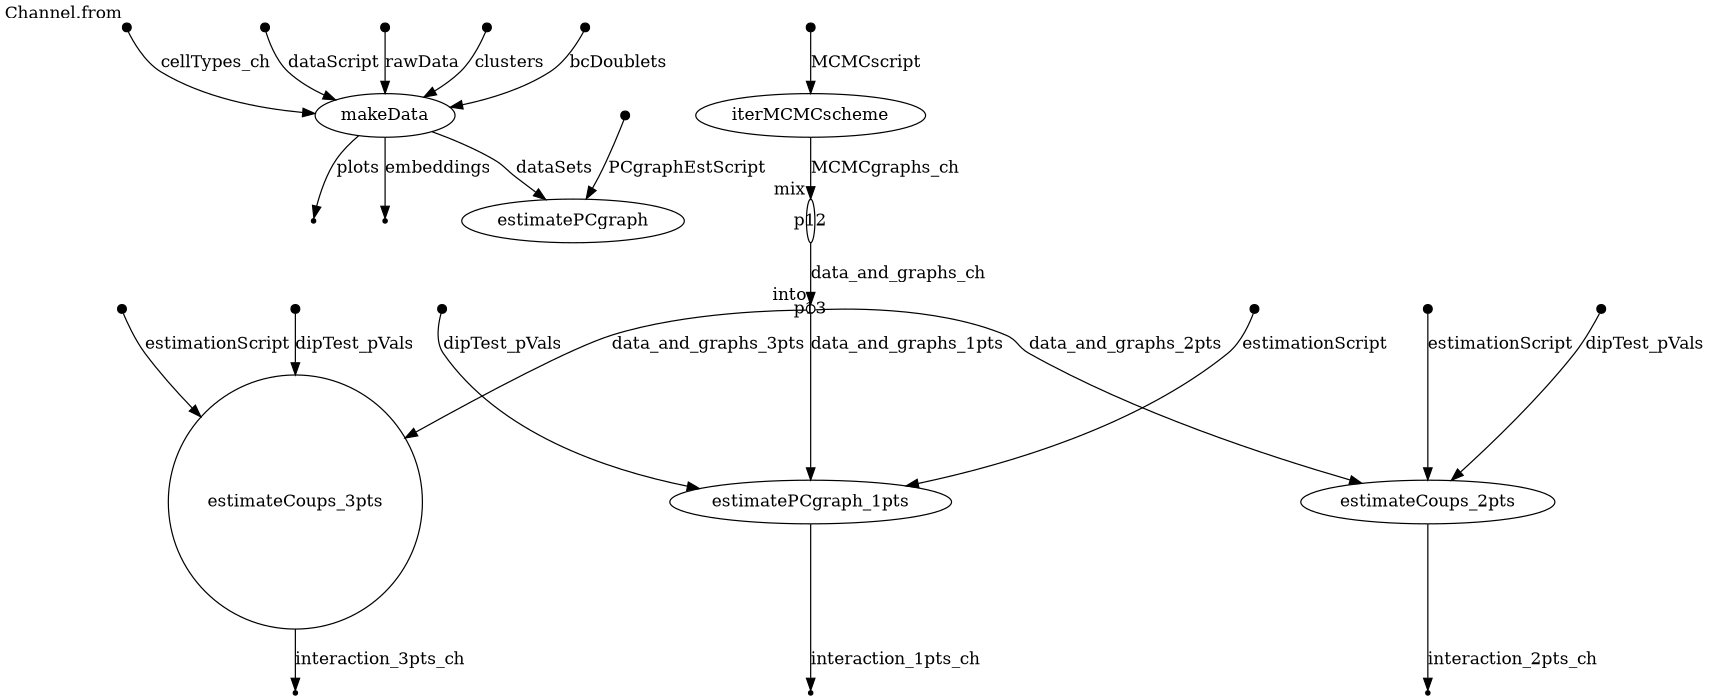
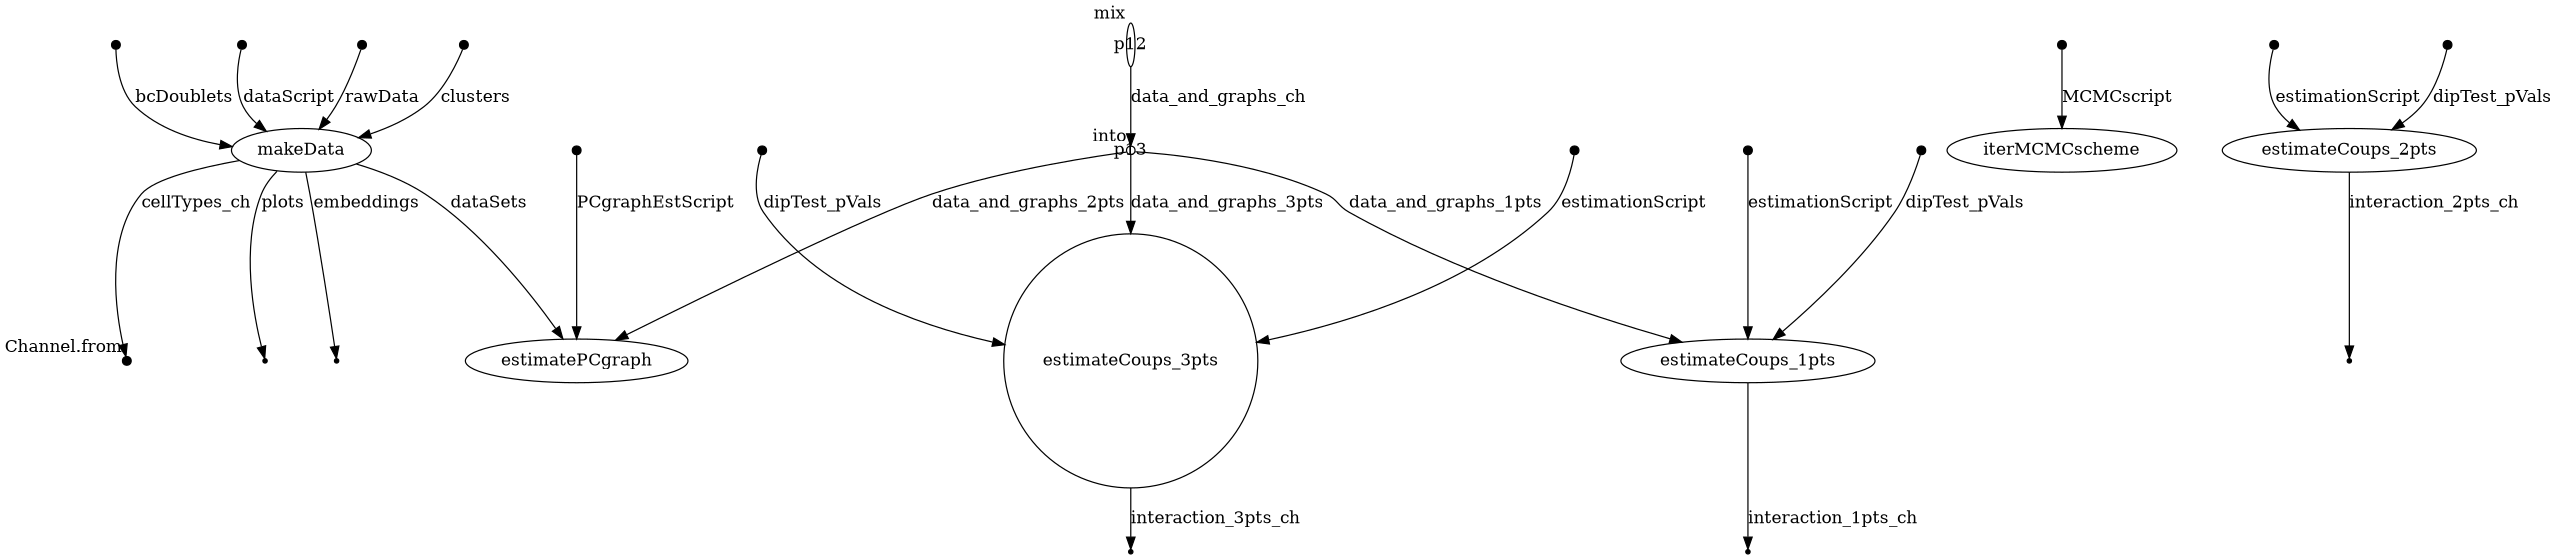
(205, 92) -> (128, 216)
(811, 162) -> none
(1083, 381) -> (868, 220)
(811, 502) -> (1748, 361)
